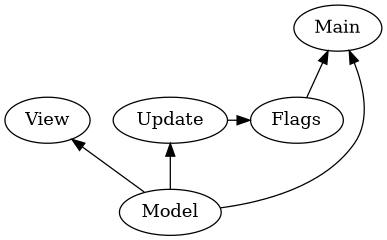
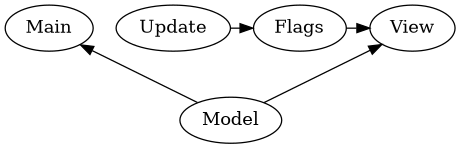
(315, 80) -> (352, 28)
(170, 173) -> none
